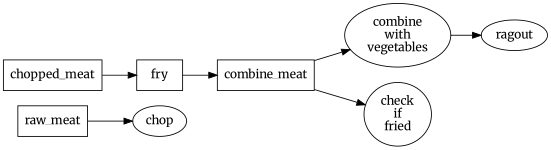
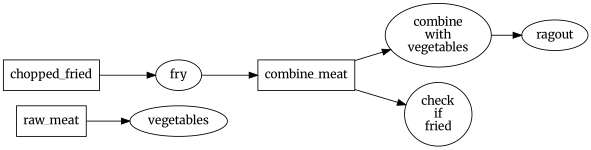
(53, 75) -> (51, 75)
(160, 75) -> (179, 75)
(160, 121) -> (179, 121)
